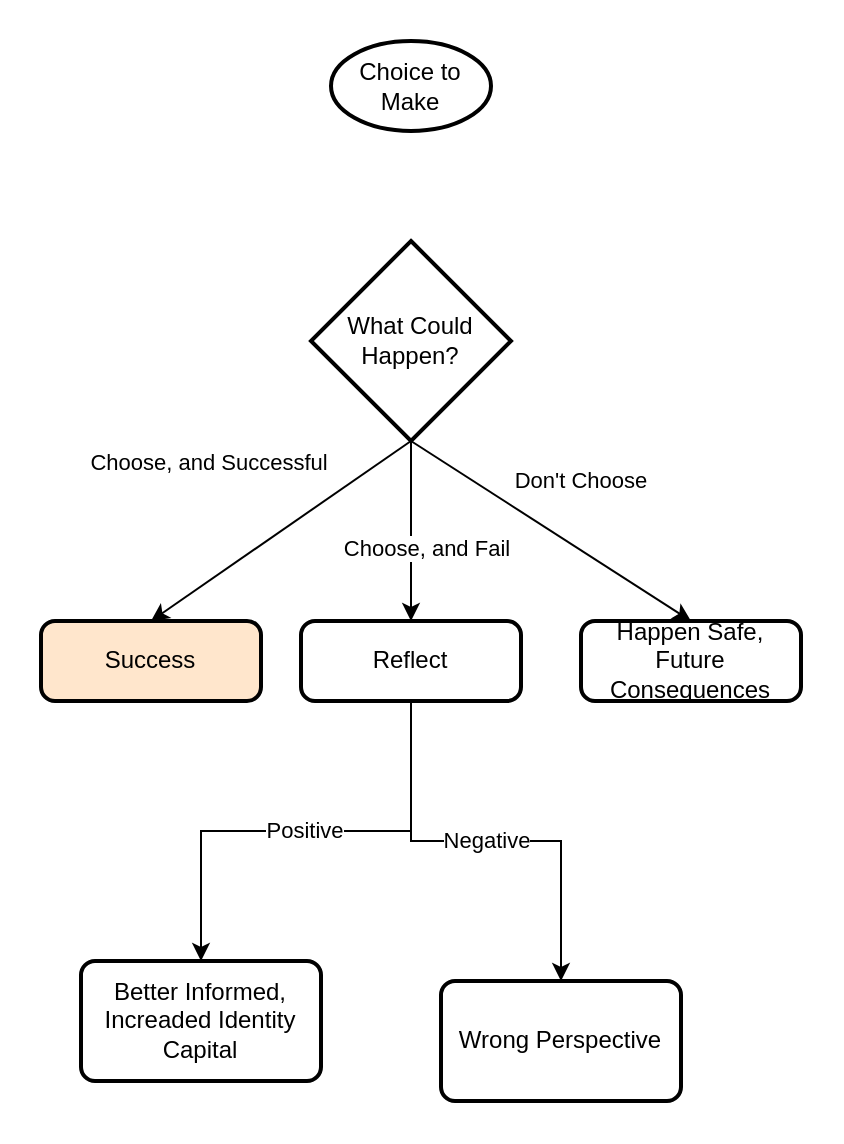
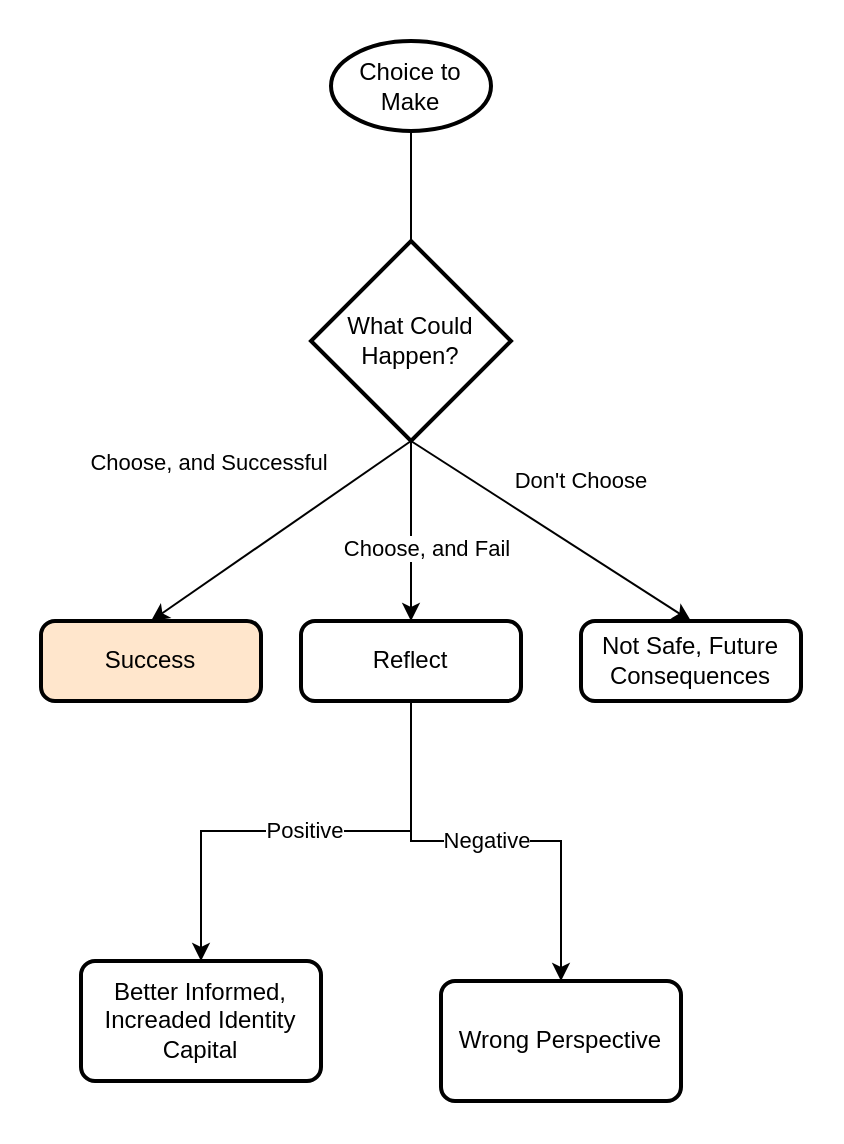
none -> (411, 185)
(691, 661) -> (691, 661)
